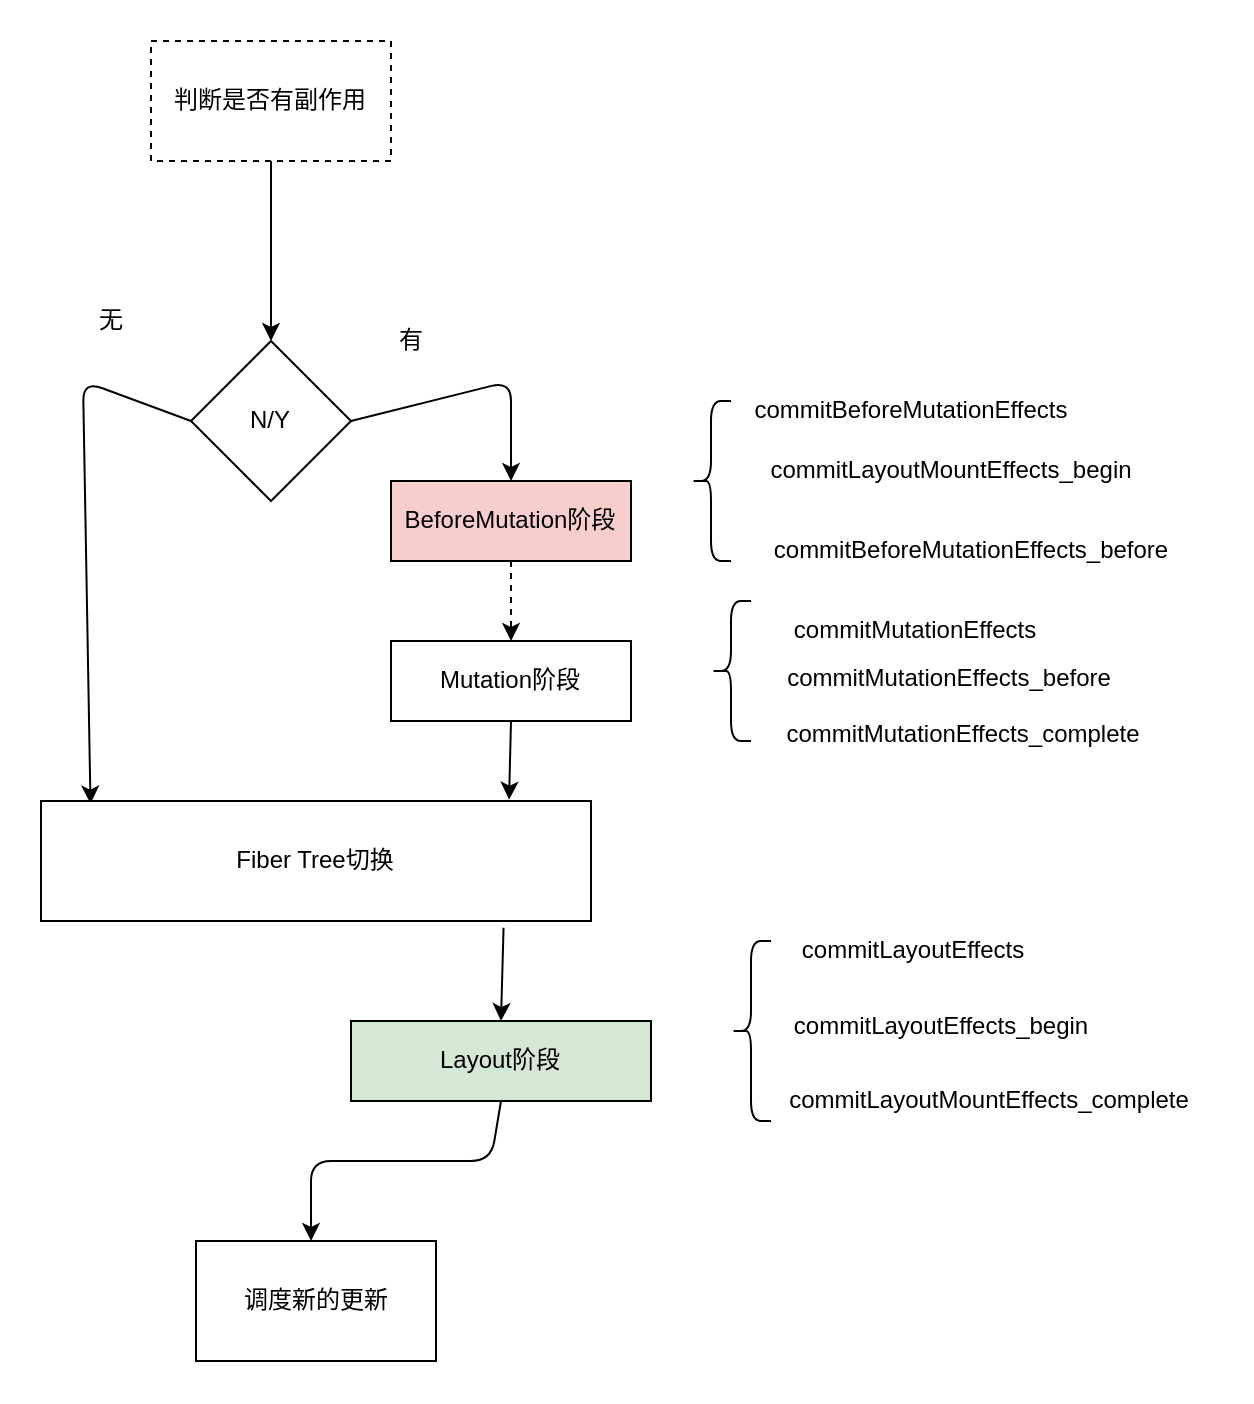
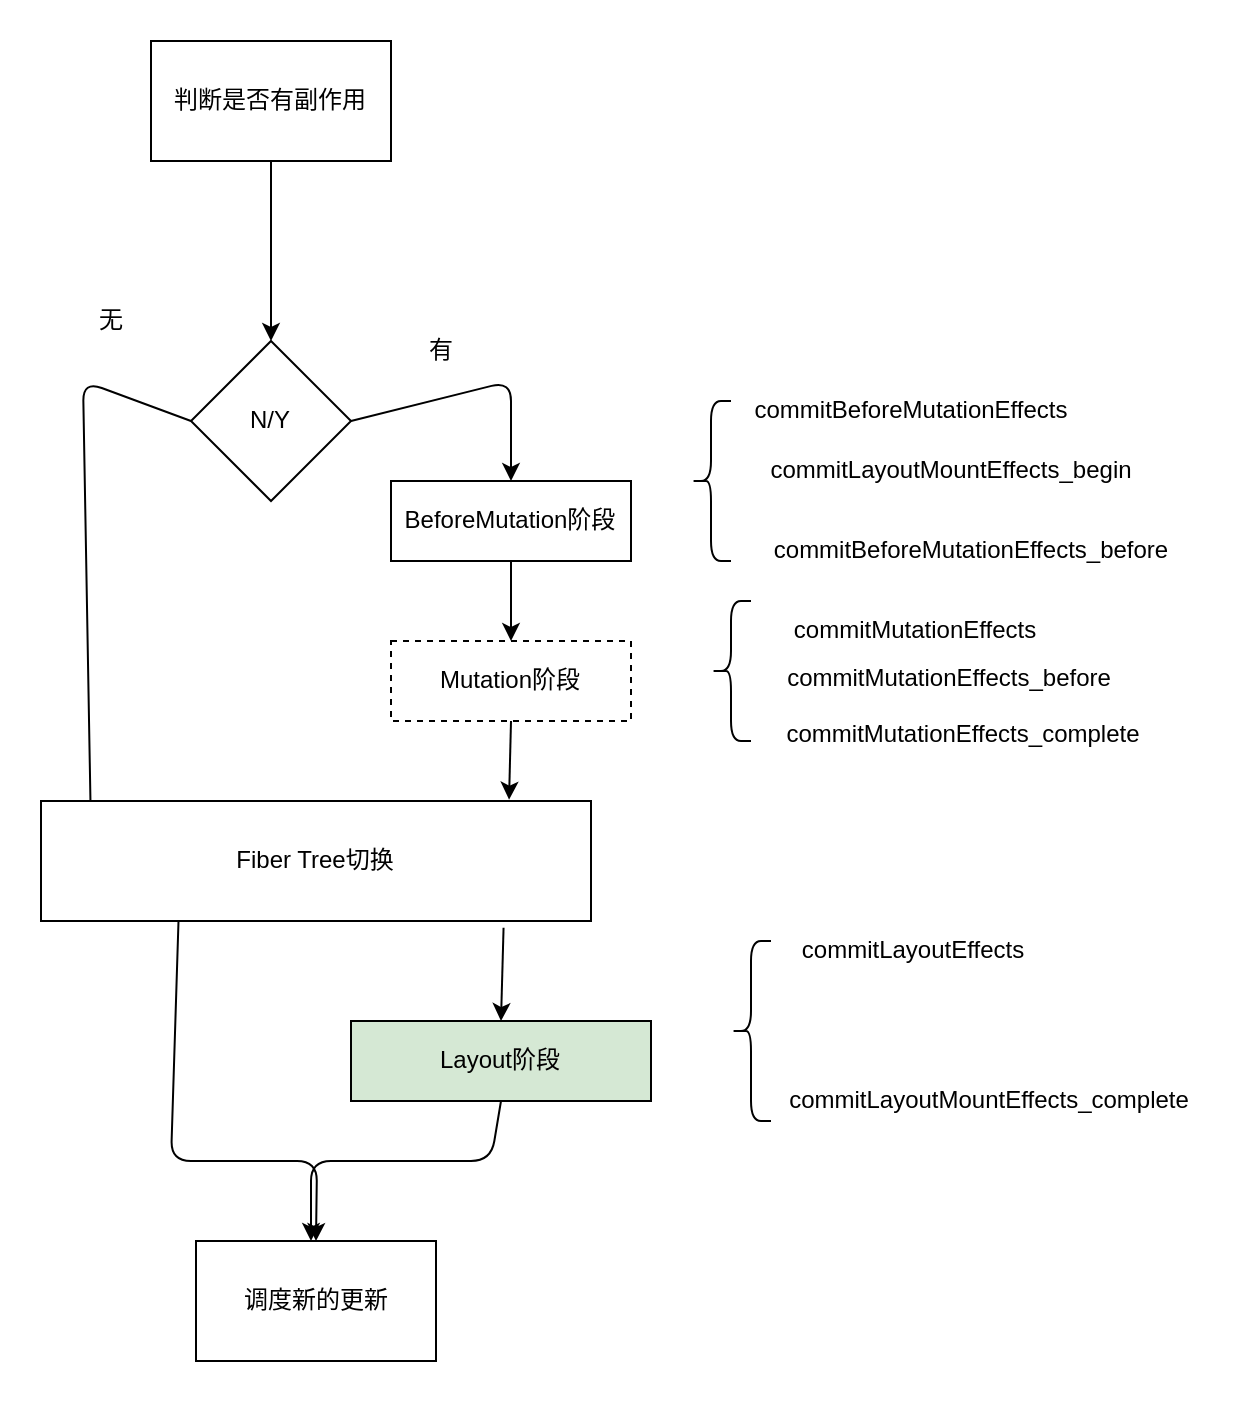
(271, 101) -> (271, 101)
(411, 341) -> (441, 351)
(511, 521) -> (511, 521)
(511, 593) -> (511, 593)
(511, 681) -> (511, 681)
(90, 789) -> (90, 794)
(941, 1027) -> none
none -> (172, 1133)
